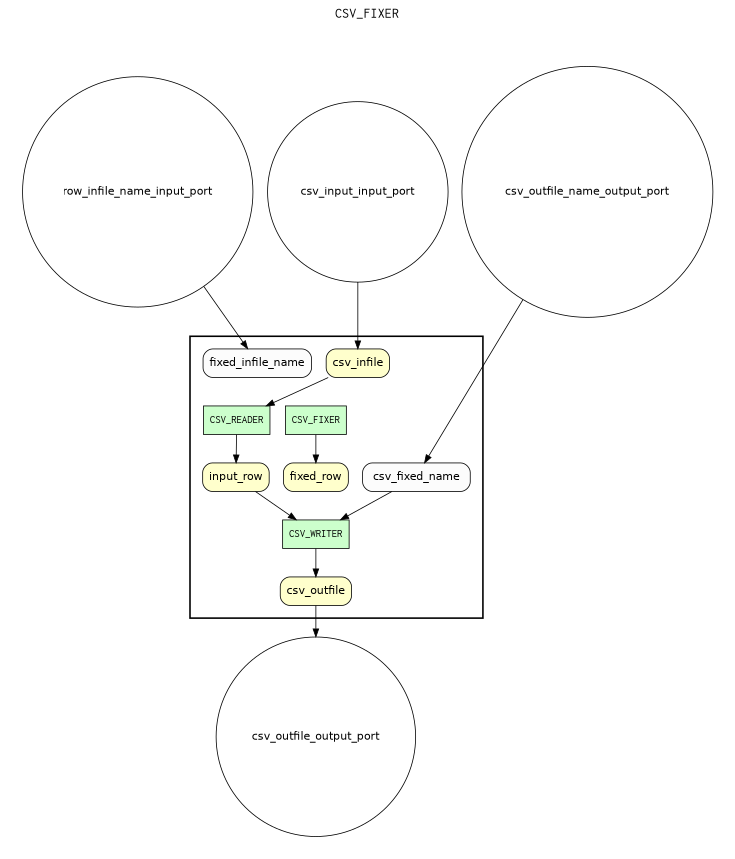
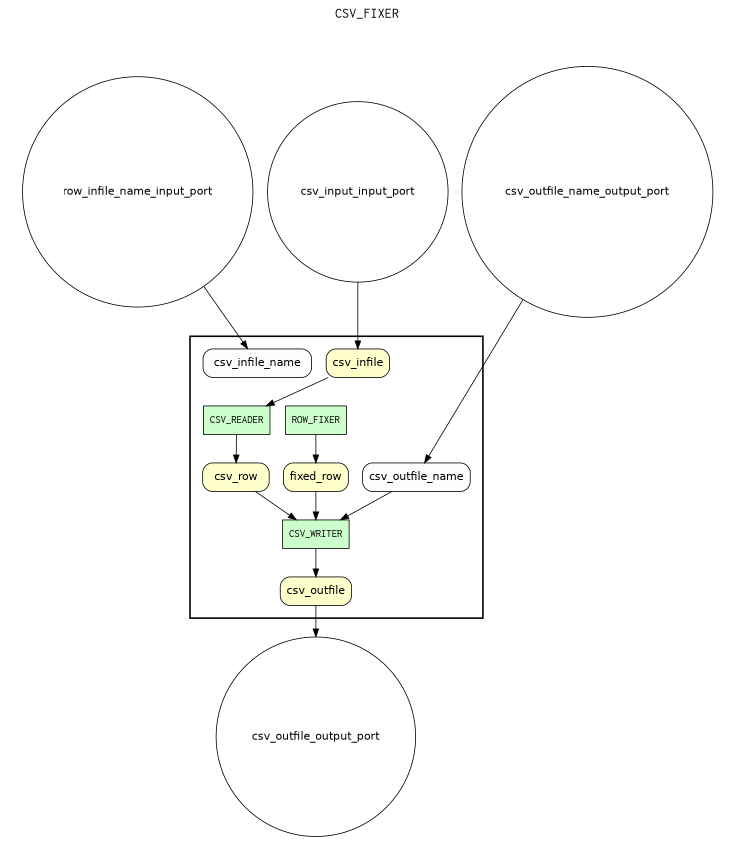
(257, 363) -> (257, 363)
(316, 420) -> (316, 420)
(236, 477) -> (236, 477)
(416, 477) -> (416, 477)
none -> (316, 502)
